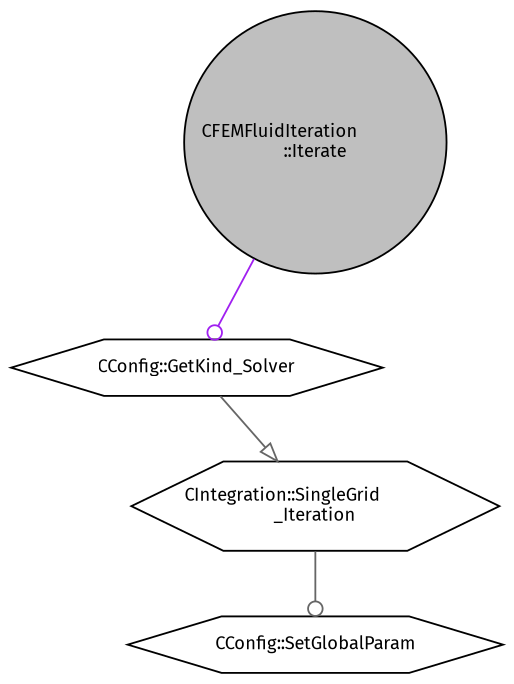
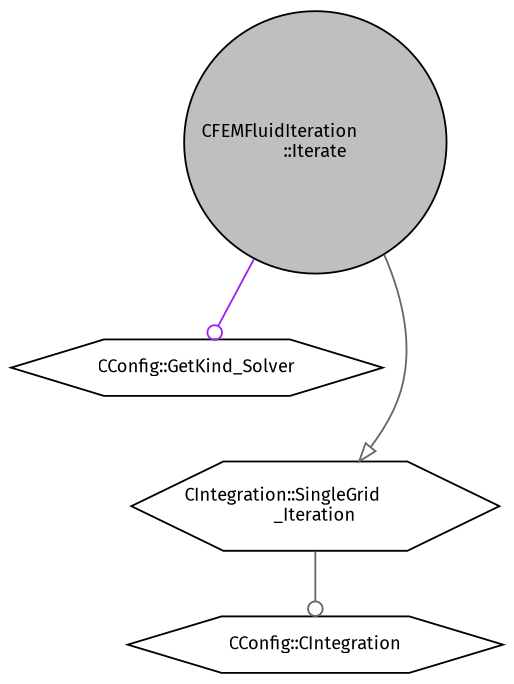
(243, 422) -> (406, 353)
(315, 645) -> (315, 645)
